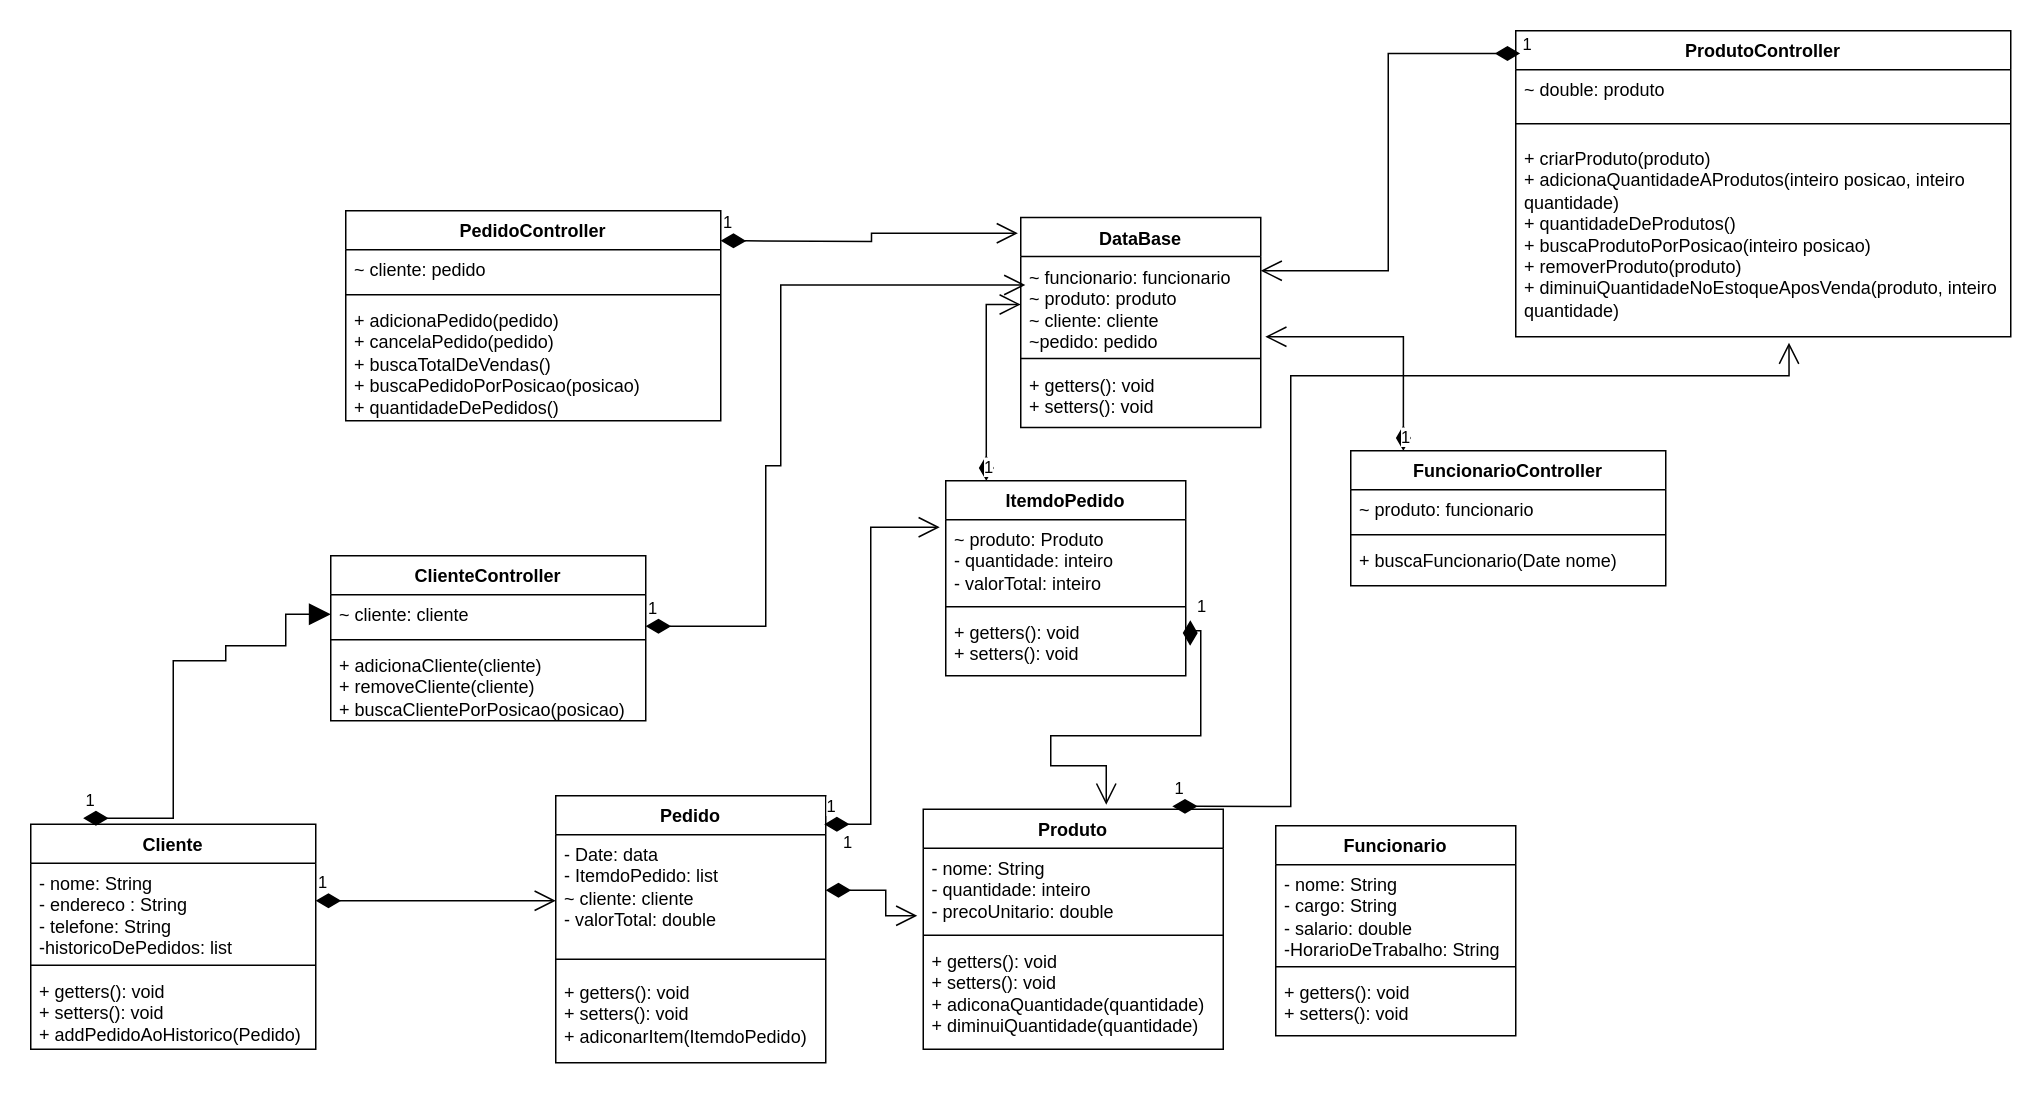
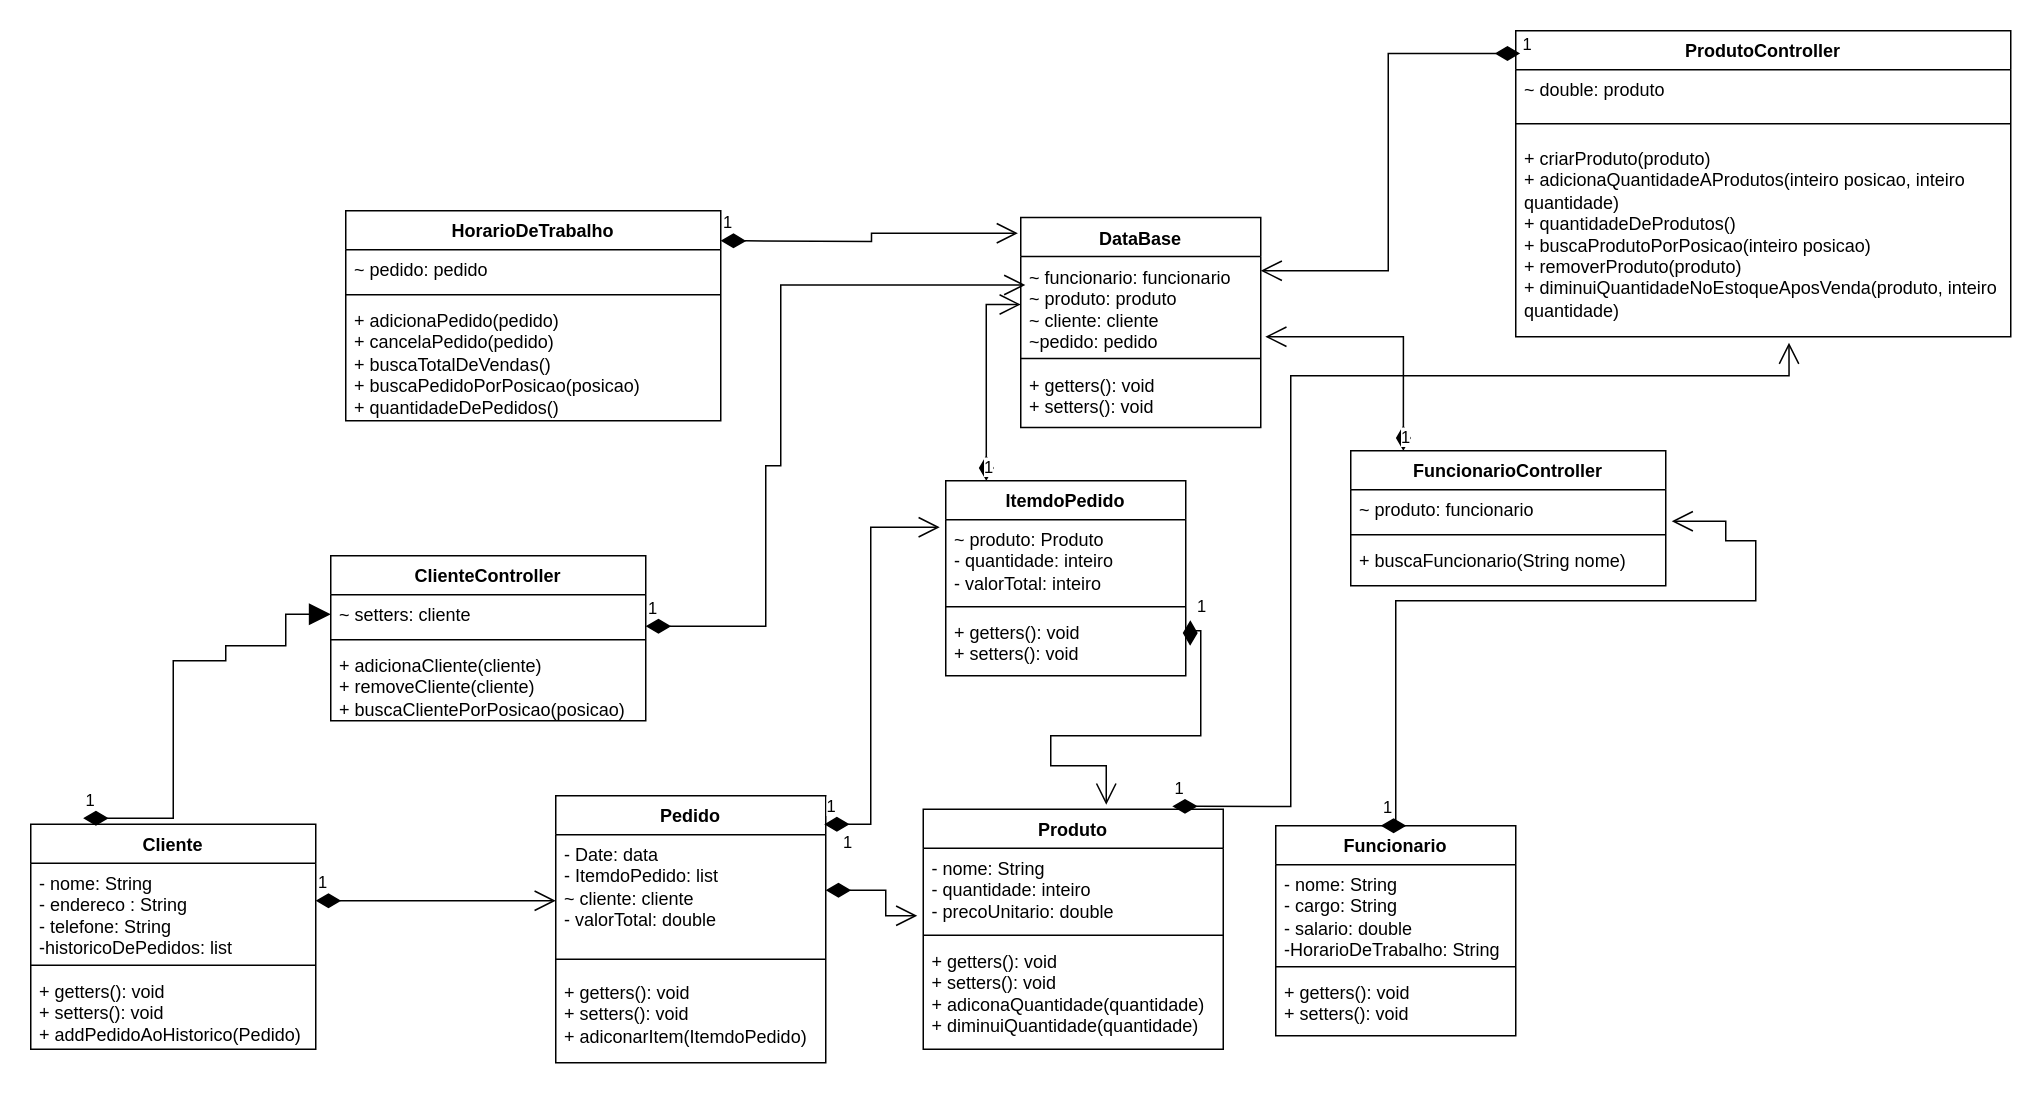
(533, 232) -> (533, 232)
(426, 271) -> (424, 271)
(1497, 562) -> (1504, 562)
none -> (1538, 601)
(414, 616) -> (419, 616)
